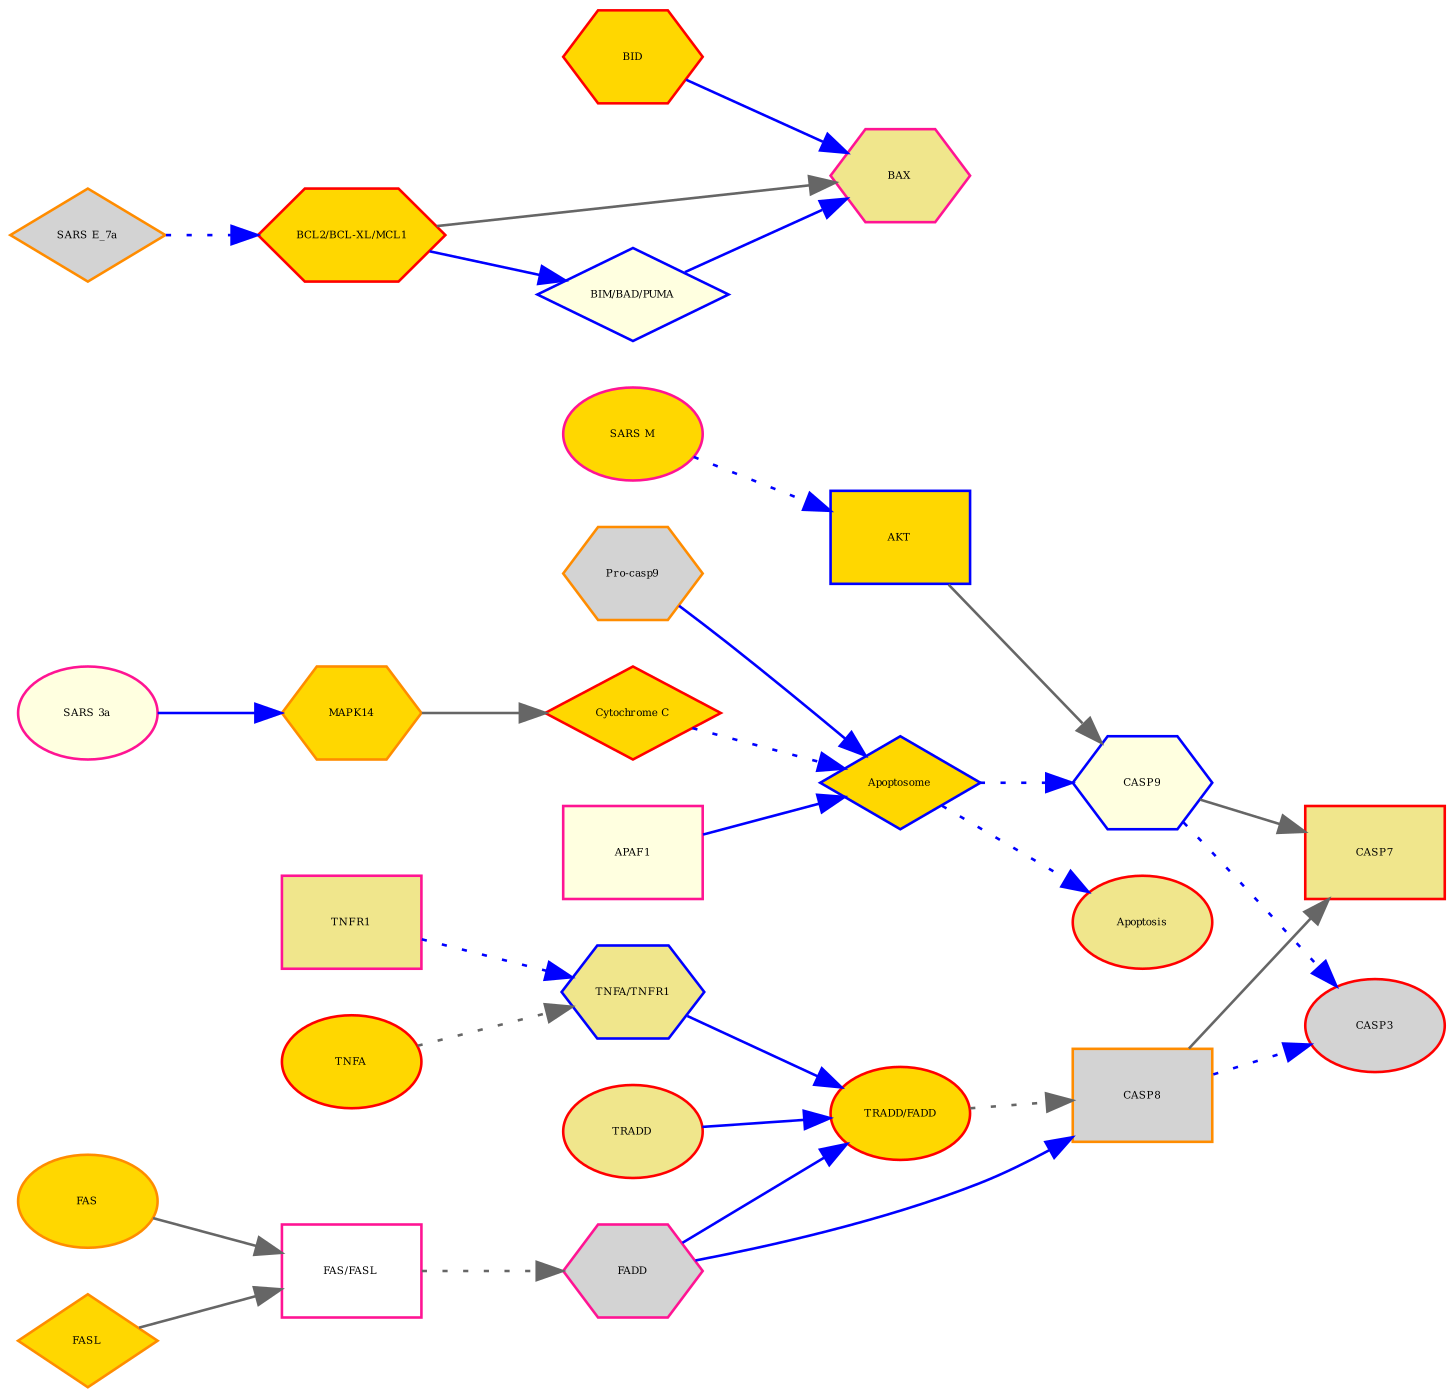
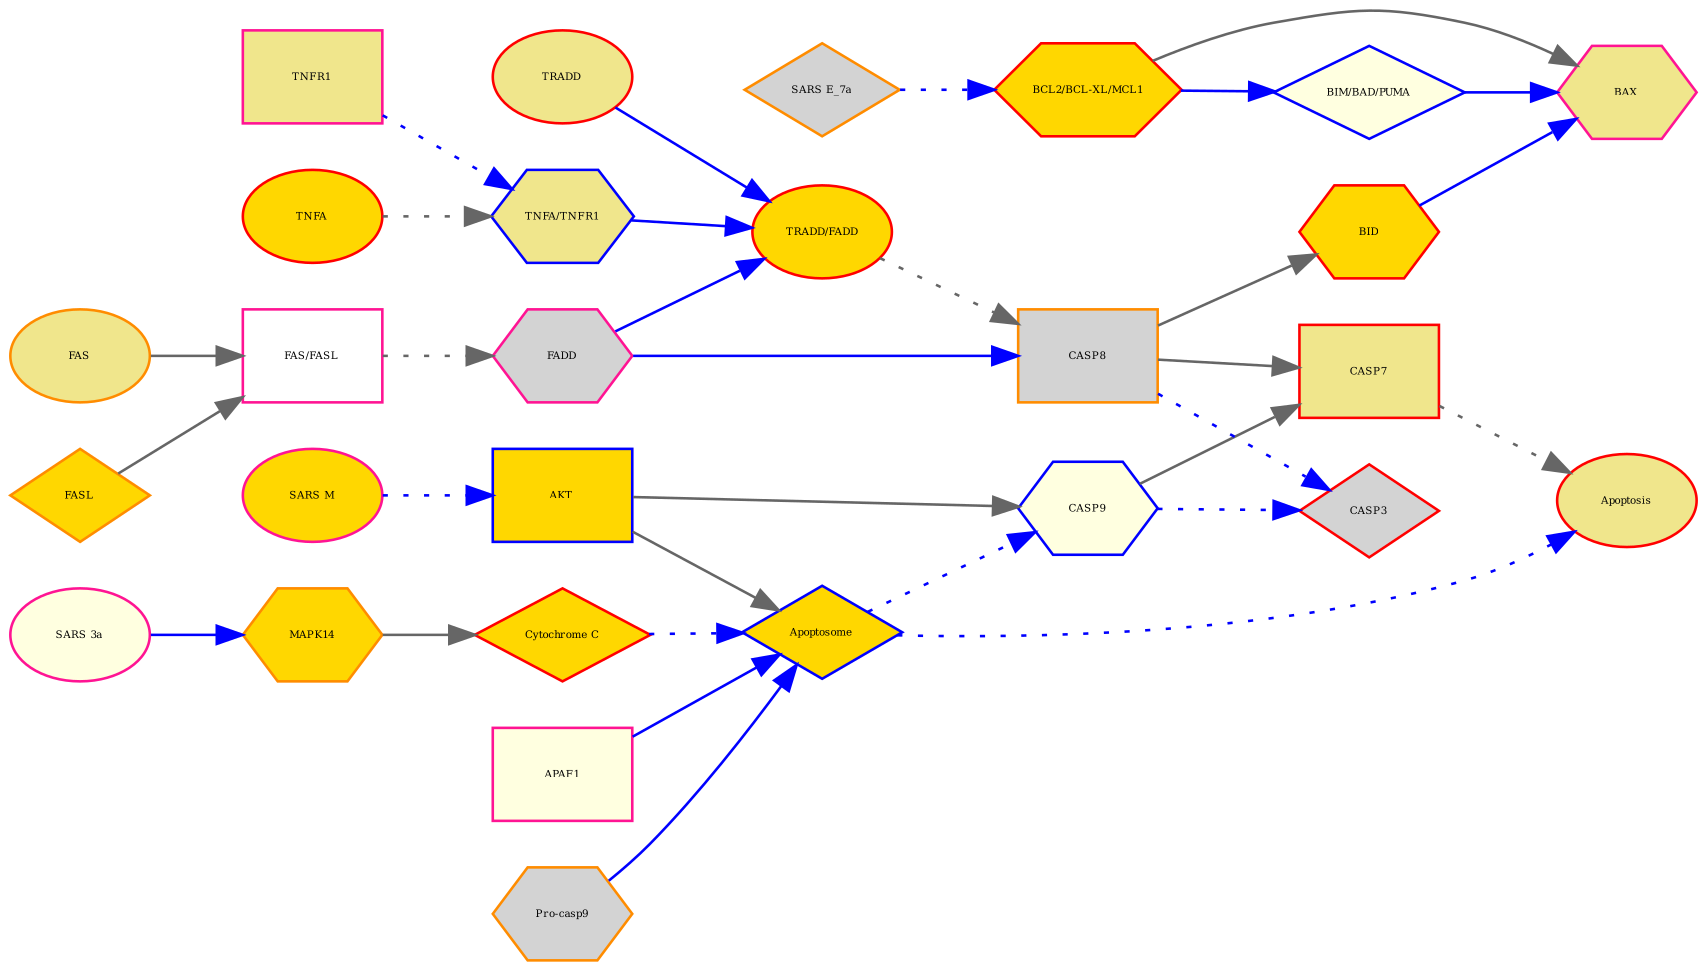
none -> (1225, 296)
none -> (1493, 433)
none -> (694, 565)
(1375, 1026) -> (1369, 511)
(88, 1201) -> (80, 356)
